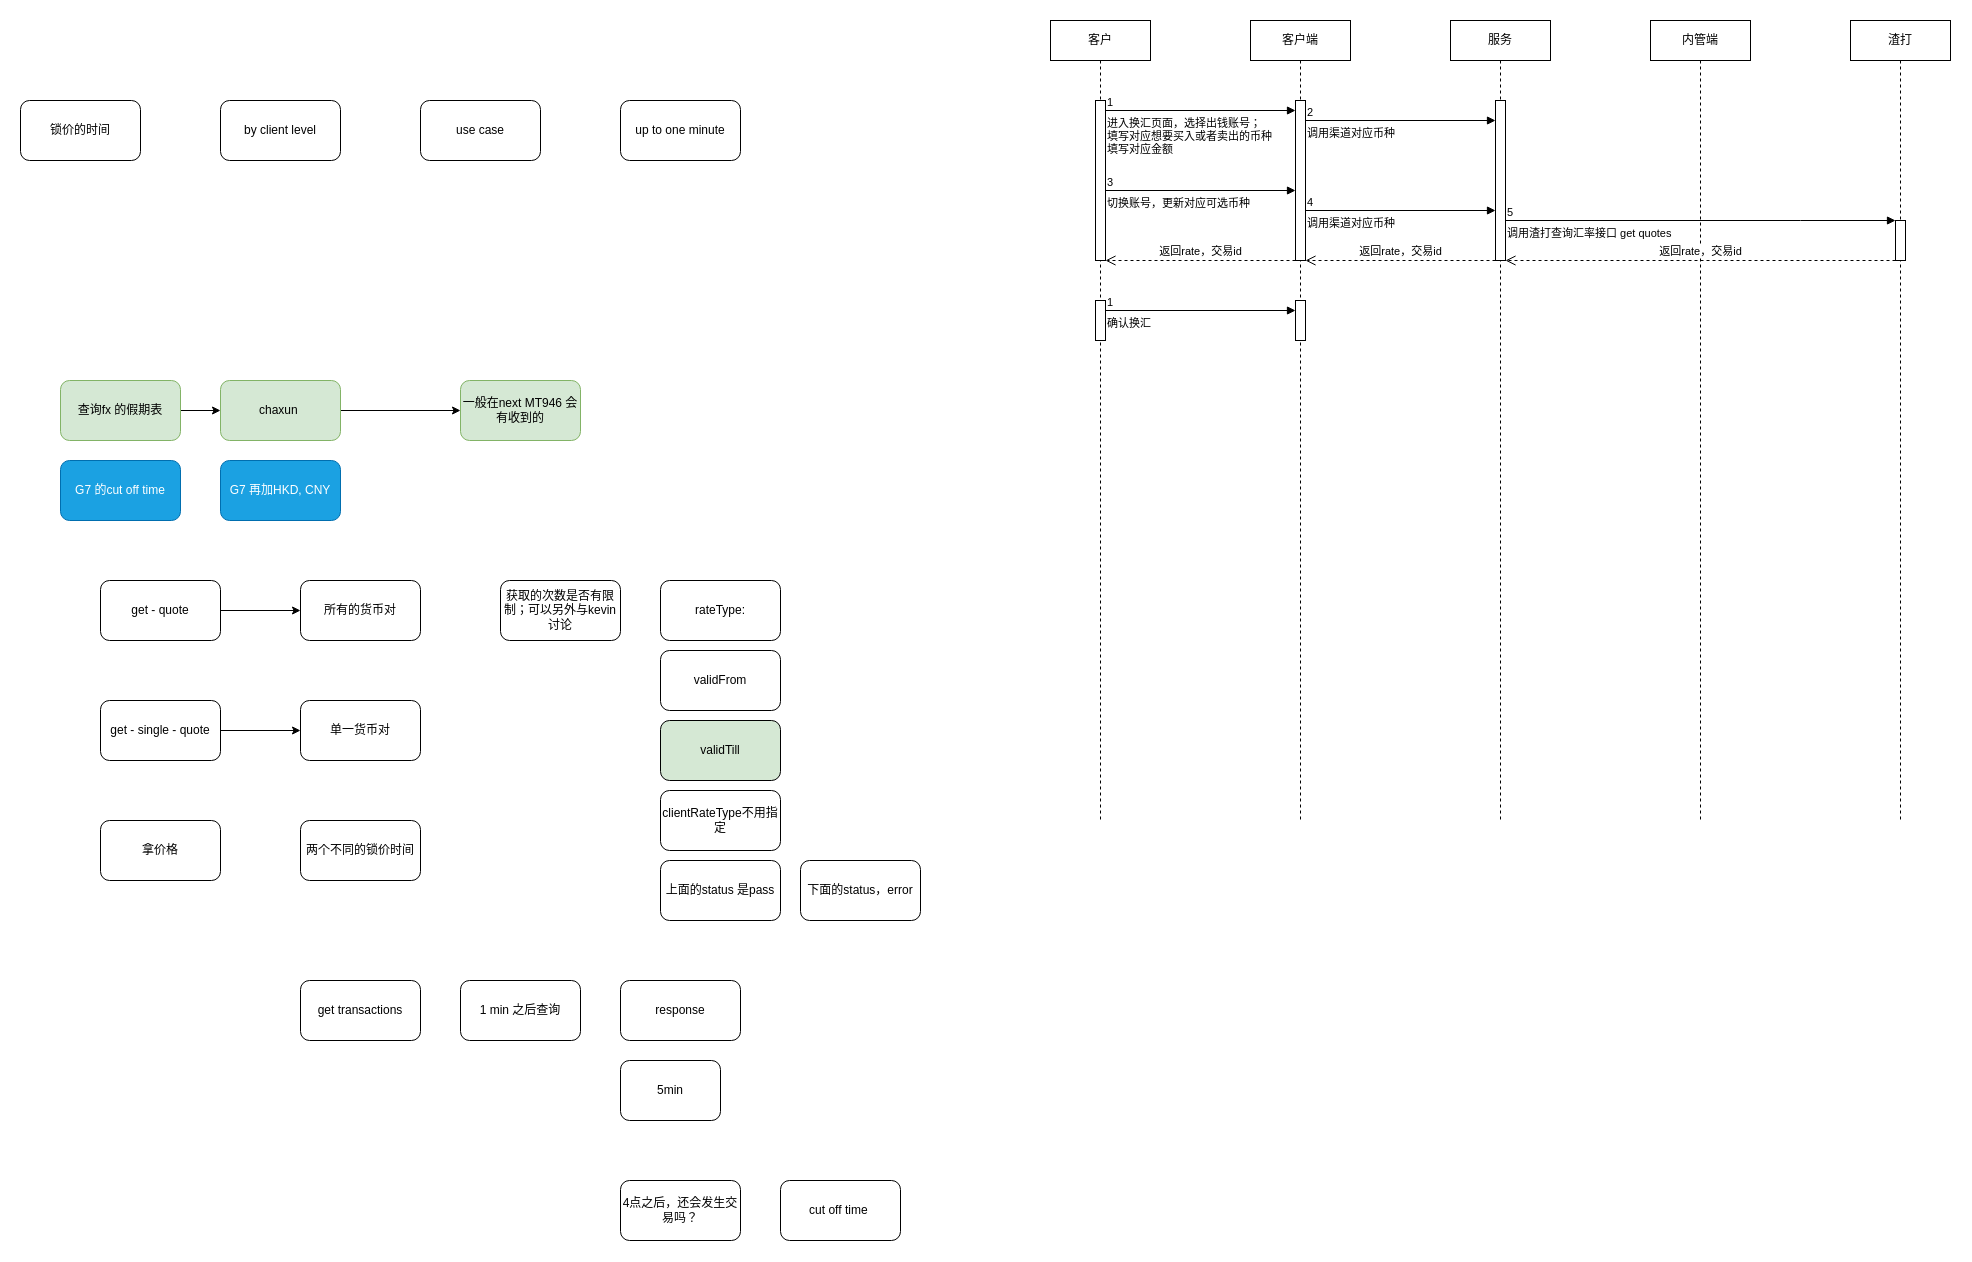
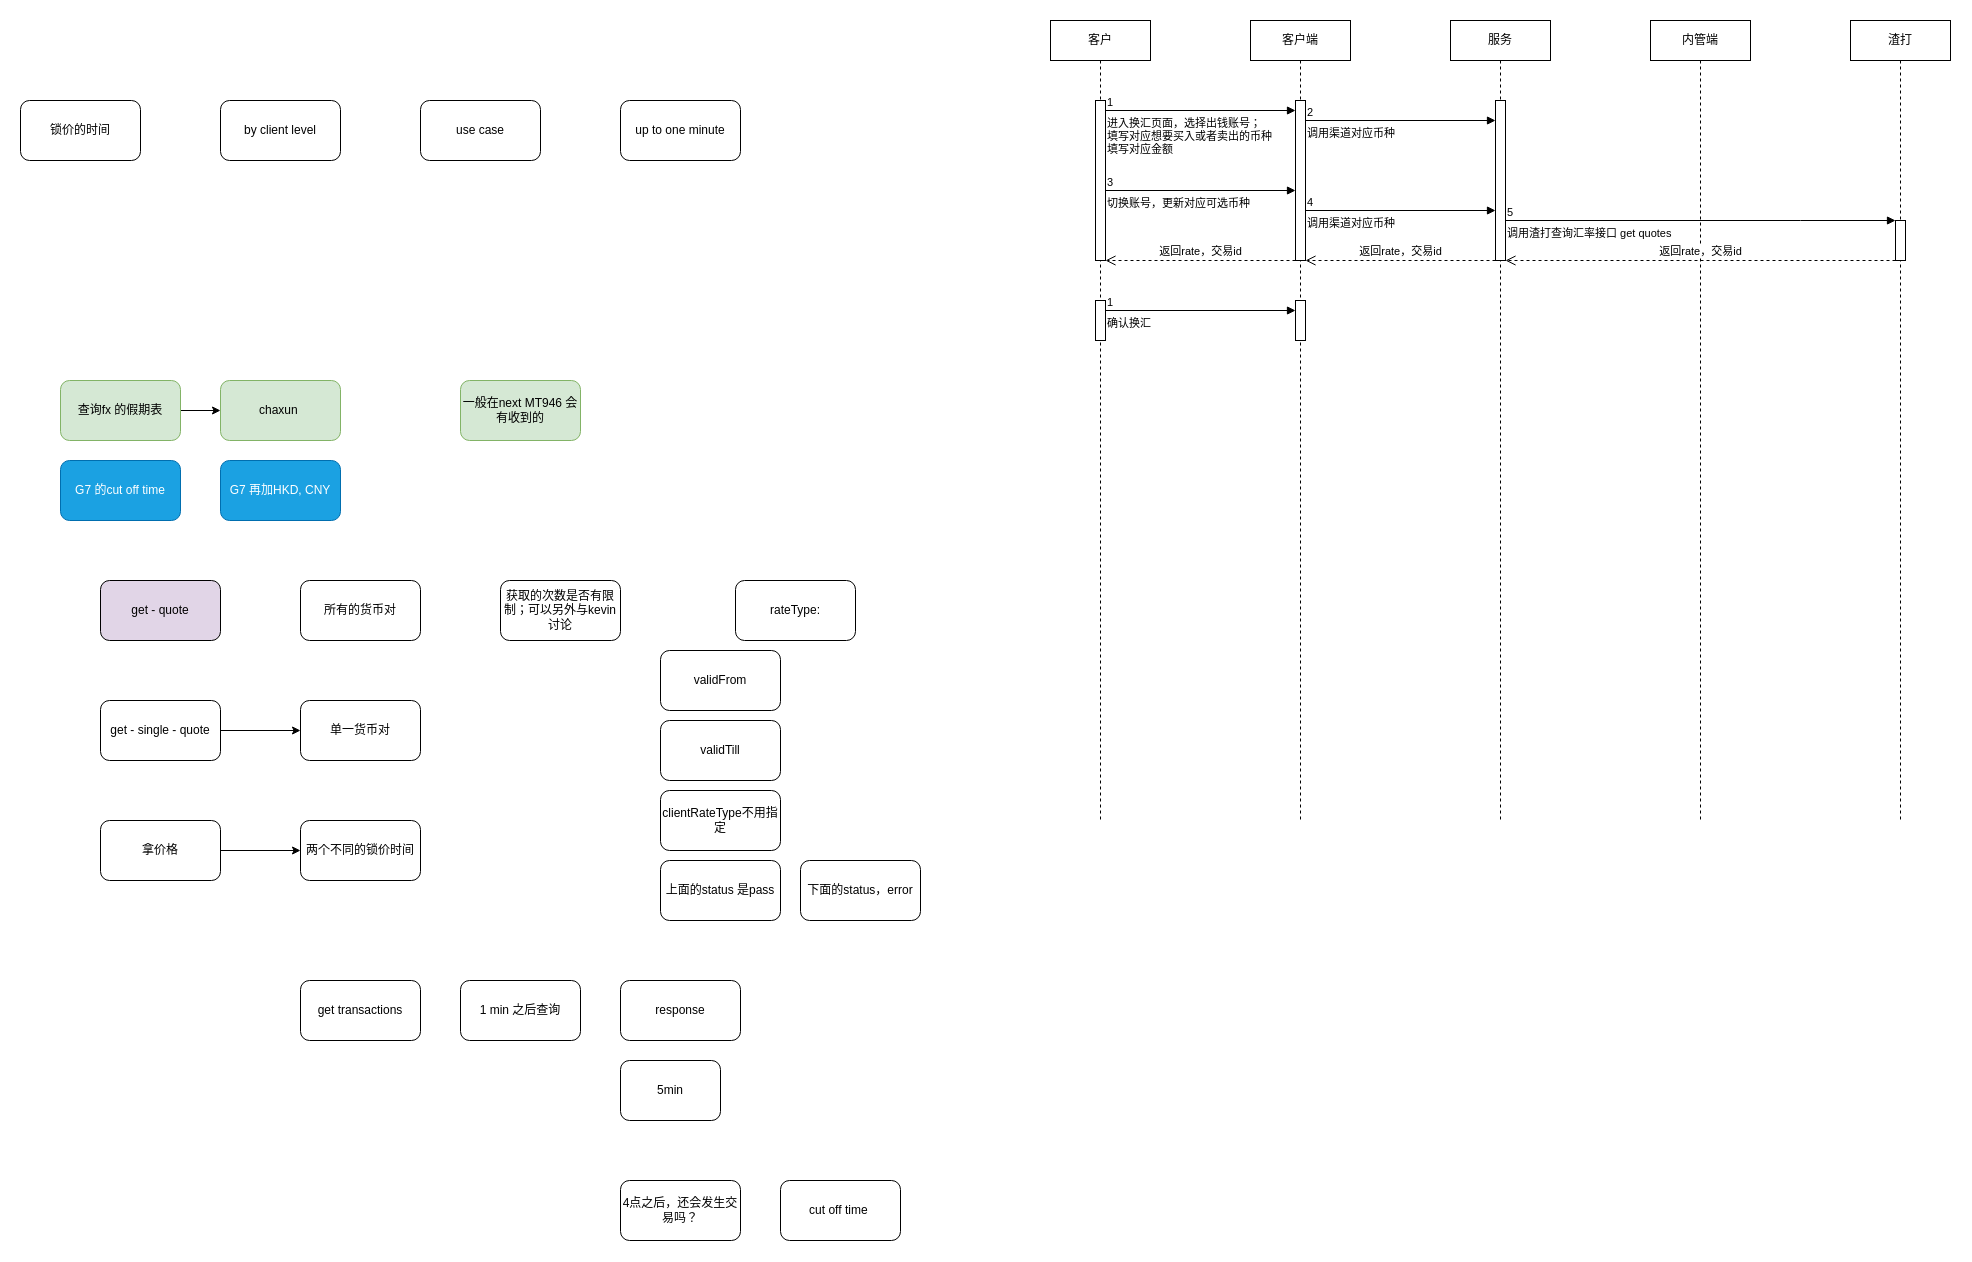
(397, 411) -> none
(161, 611) -> (161, 611)
(257, 611) -> none
(721, 611) -> (796, 611)
(721, 751) -> (721, 751)
none -> (257, 851)
